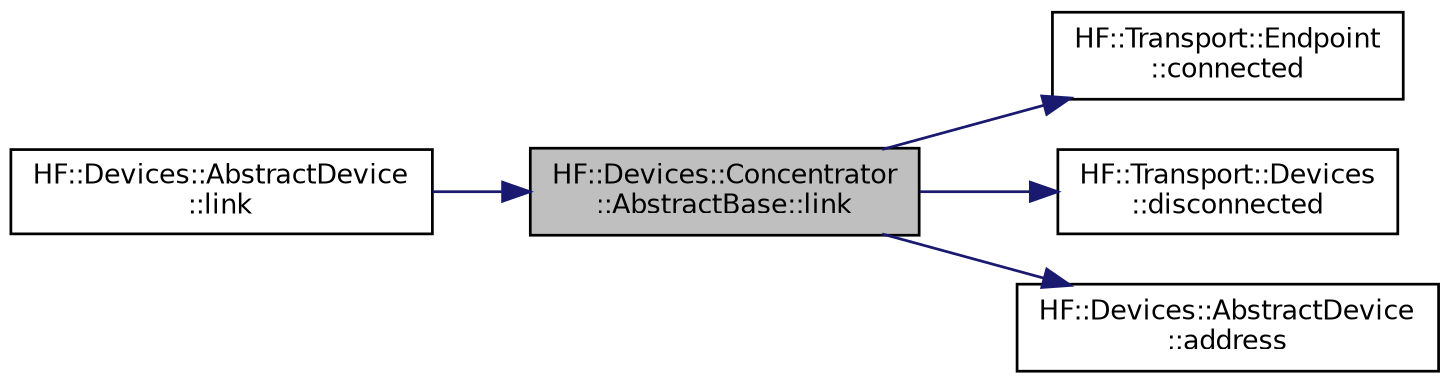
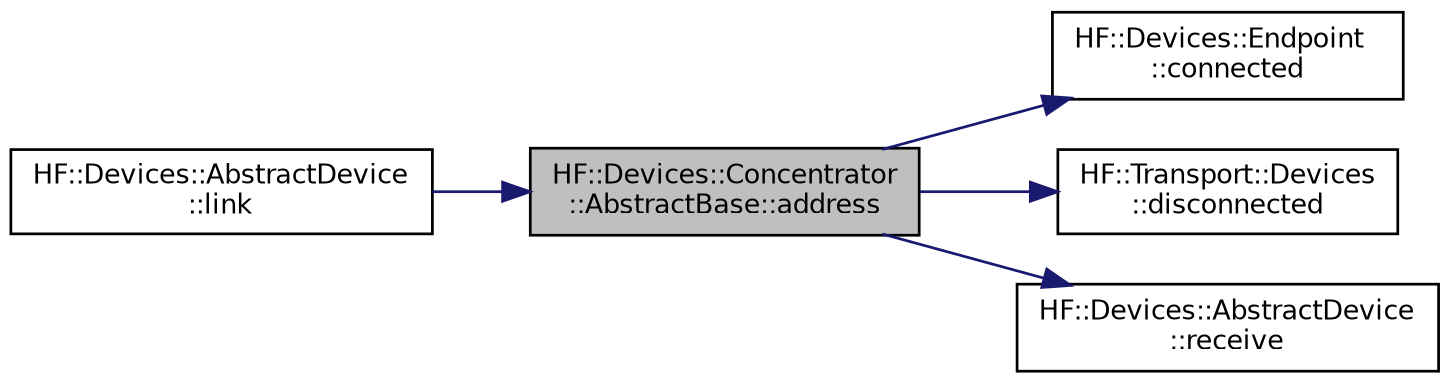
(1228, 56) -> (1228, 56)
(725, 192) -> (725, 192)
(1228, 328) -> (1228, 328)
